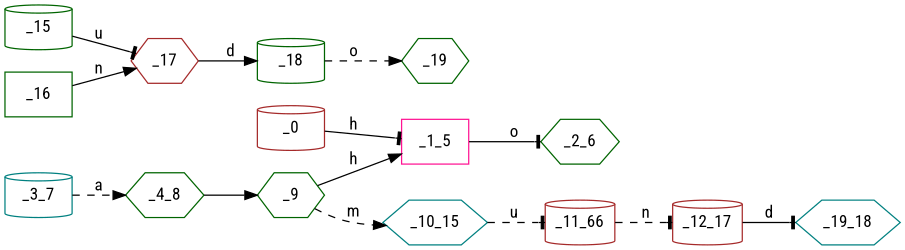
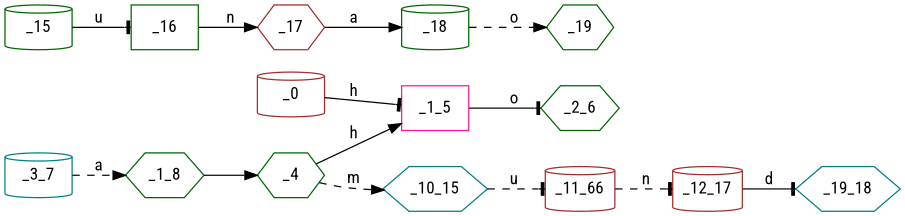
(101, 44) -> (98, 27)
(231, 52) -> (354, 18)
(165, 195) -> (165, 175)
(291, 195) -> (291, 175)
